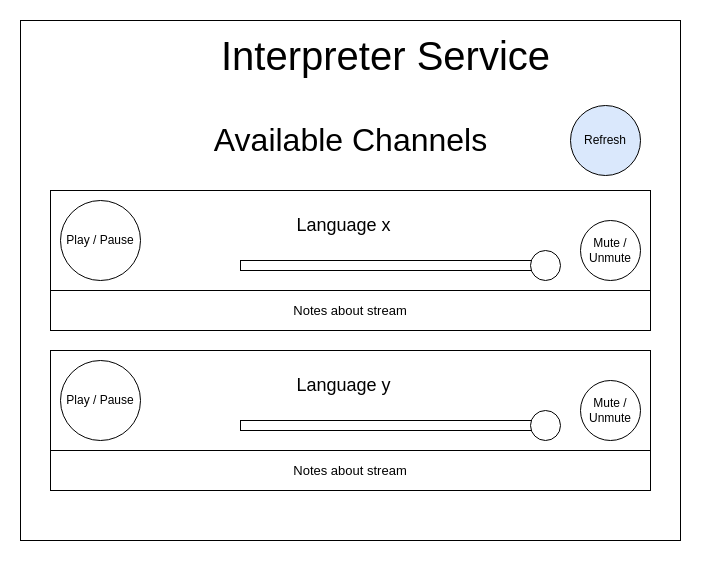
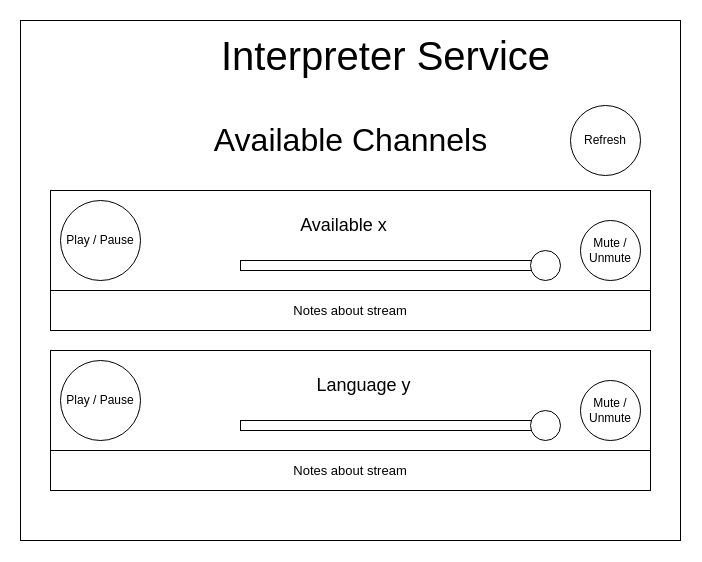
(606, 141) -> (606, 141)
(344, 226) -> (344, 226)
(344, 386) -> (364, 386)
